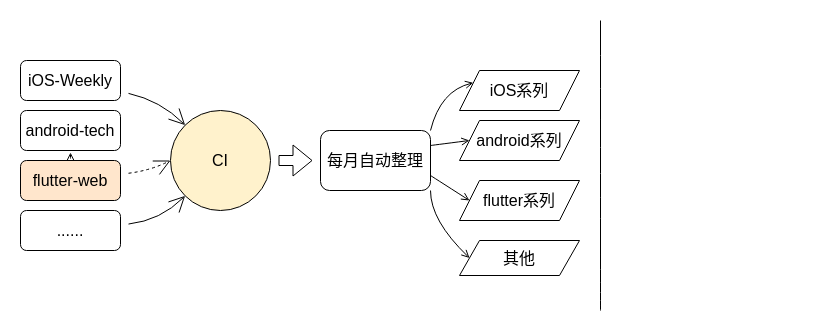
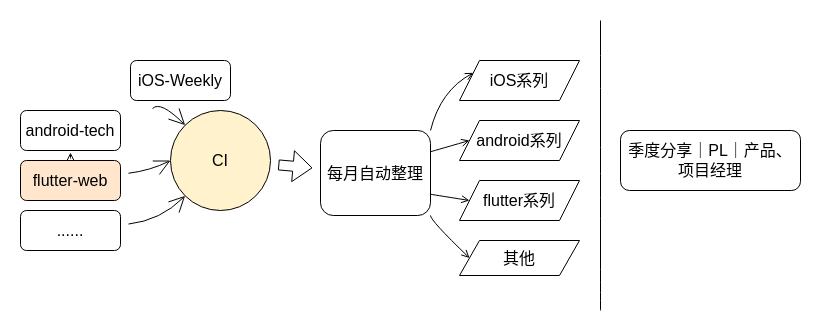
(71, 81) -> (181, 81)
(520, 91) -> (520, 81)
(376, 161) -> (376, 173)
none -> (711, 161)
(150, 169) -> (150, 169)
